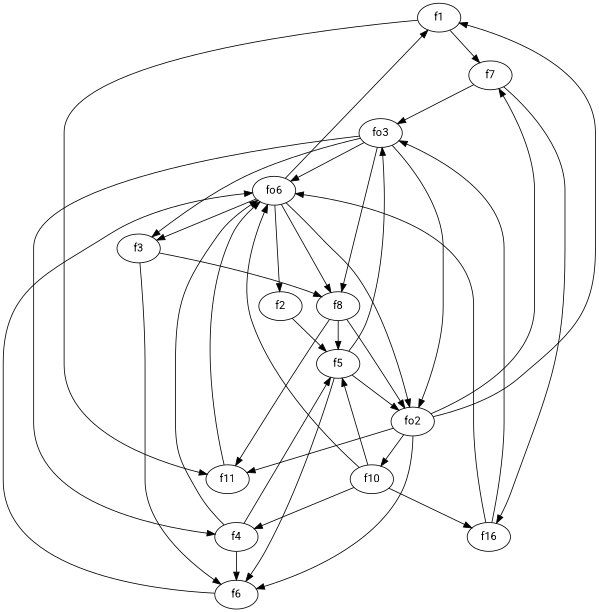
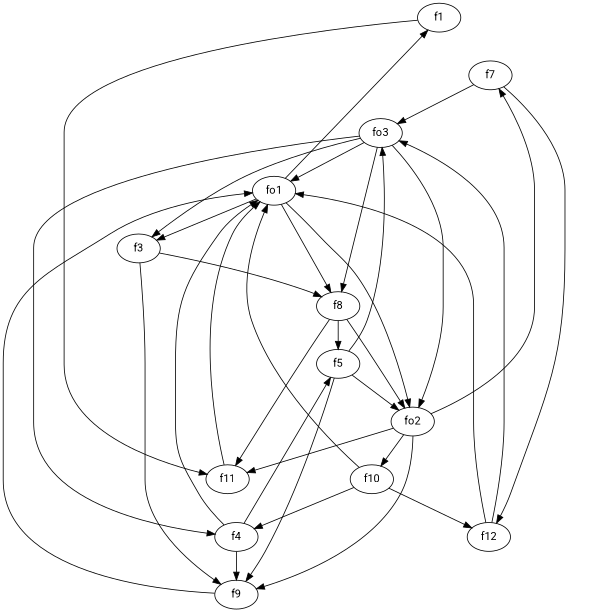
(462, 44) -> none
(274, 191) -> (274, 191)
(595, 227) -> none
(280, 306) -> none
(356, 425) -> none
(489, 537) -> (489, 537)
(236, 595) -> (236, 595)
